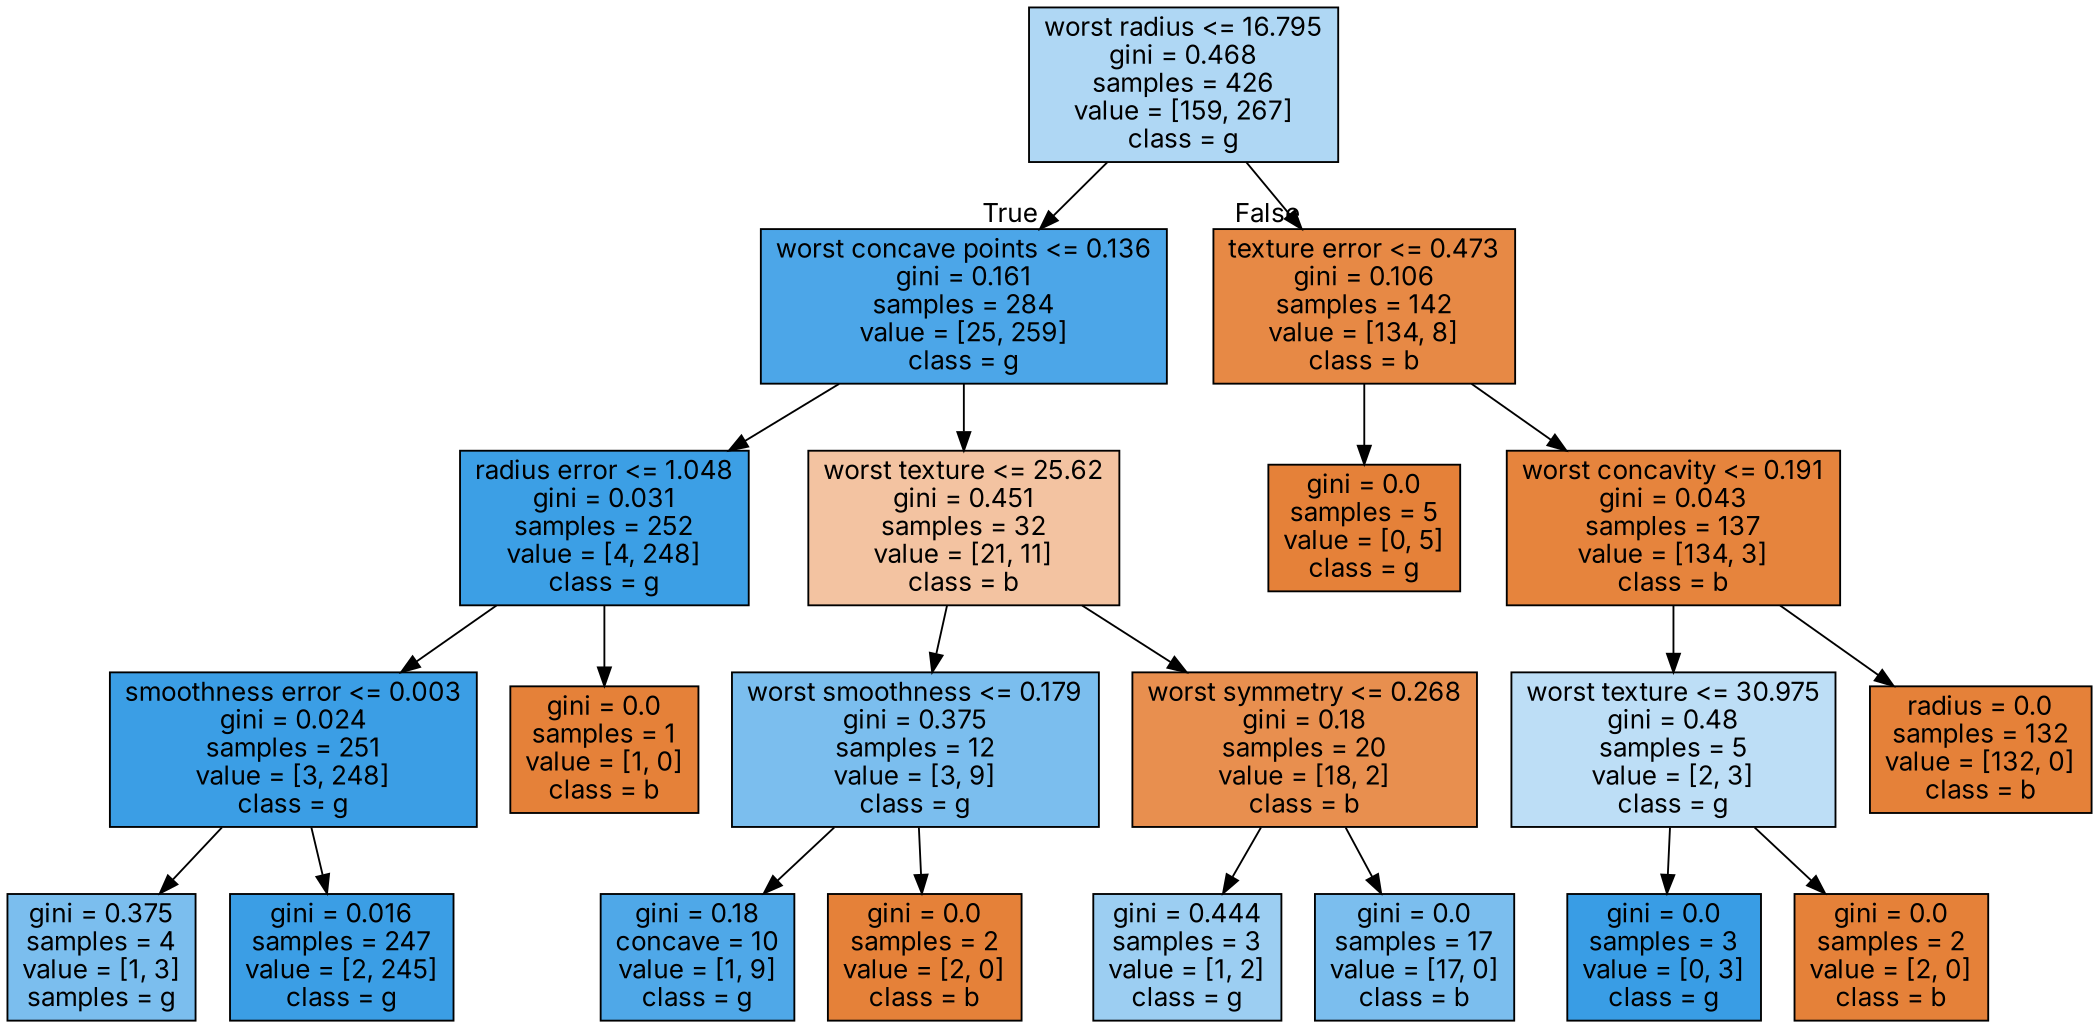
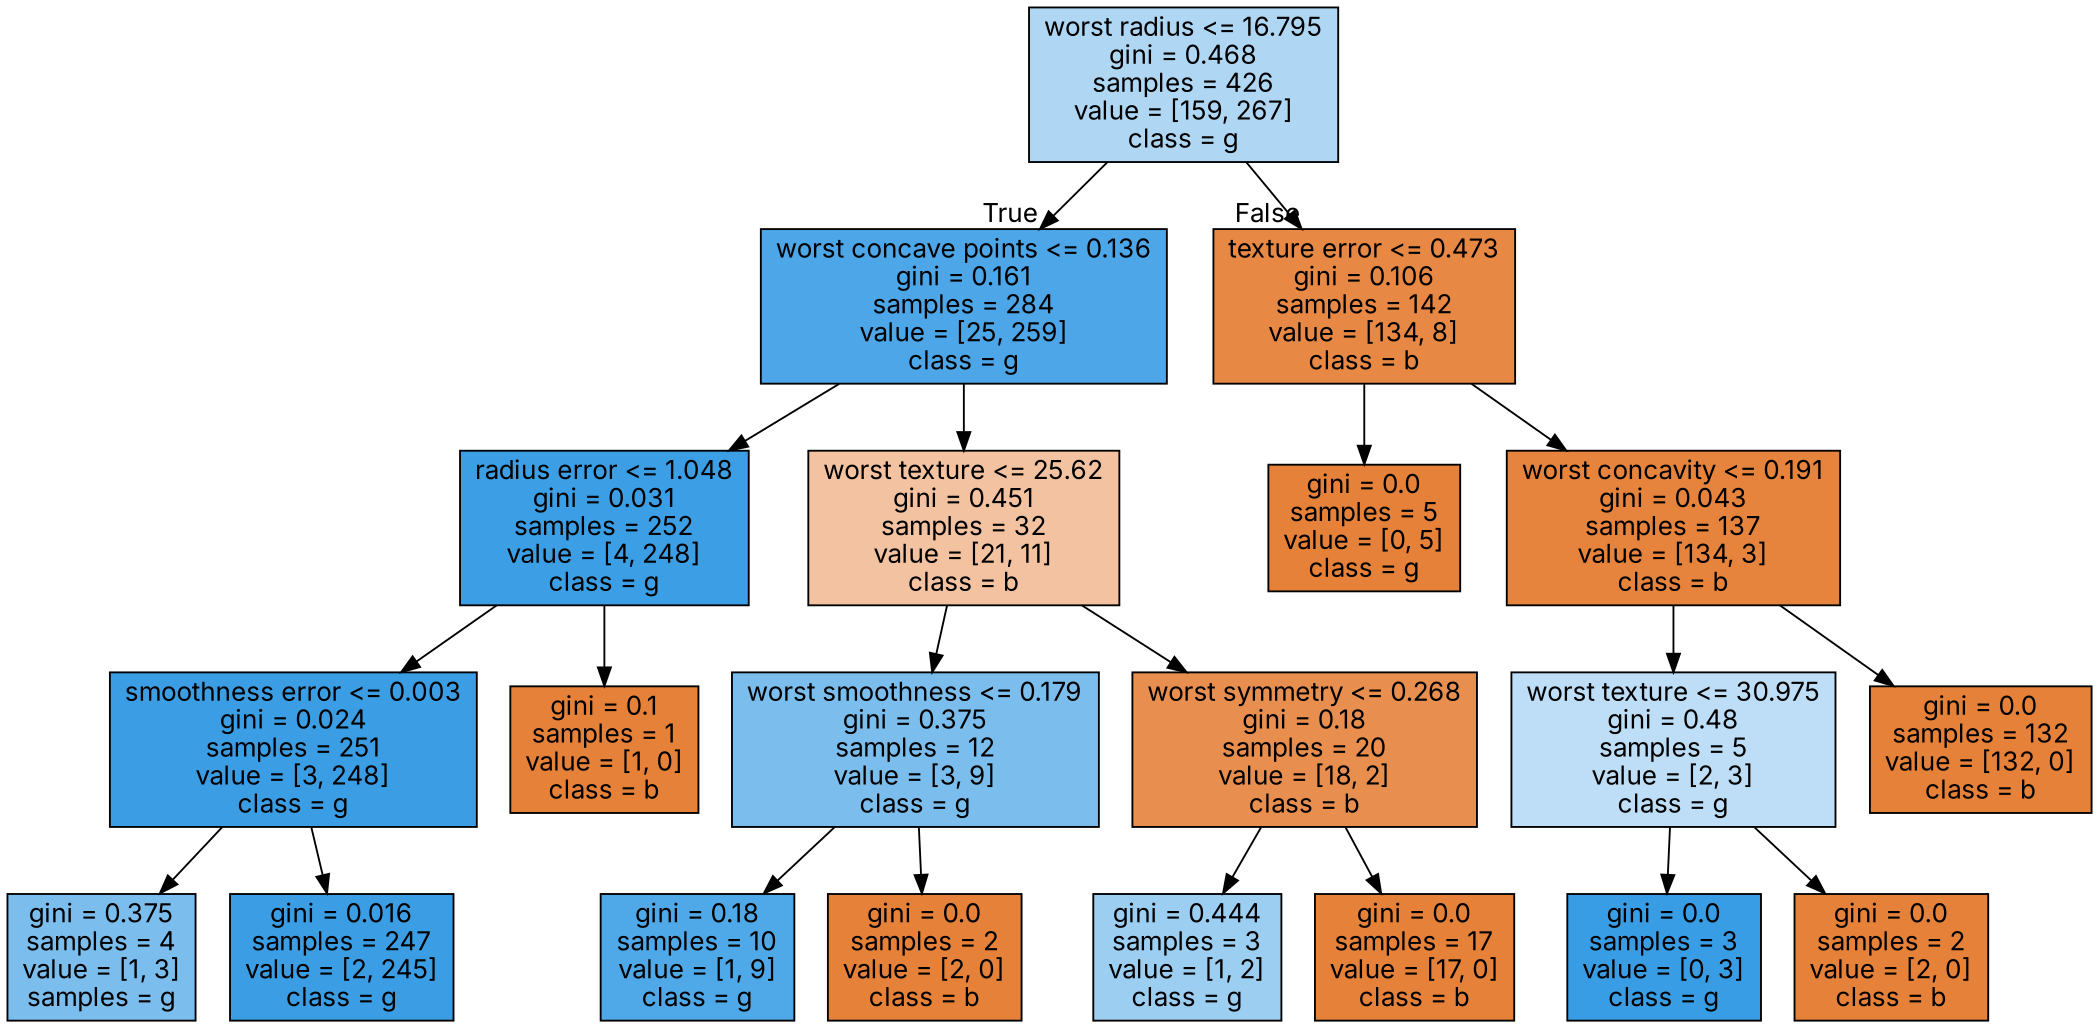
(604, 750) -> (604, 750)
(1981, 750) -> (1981, 750)
(698, 957) -> (698, 957)
(1415, 957) -> (1415, 957)
